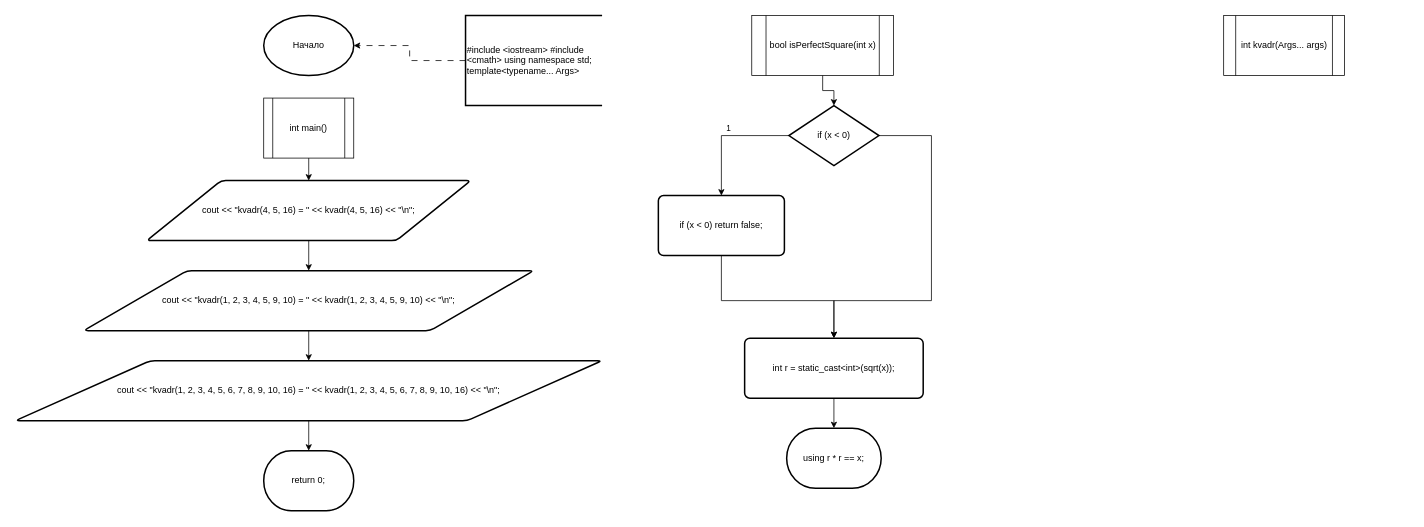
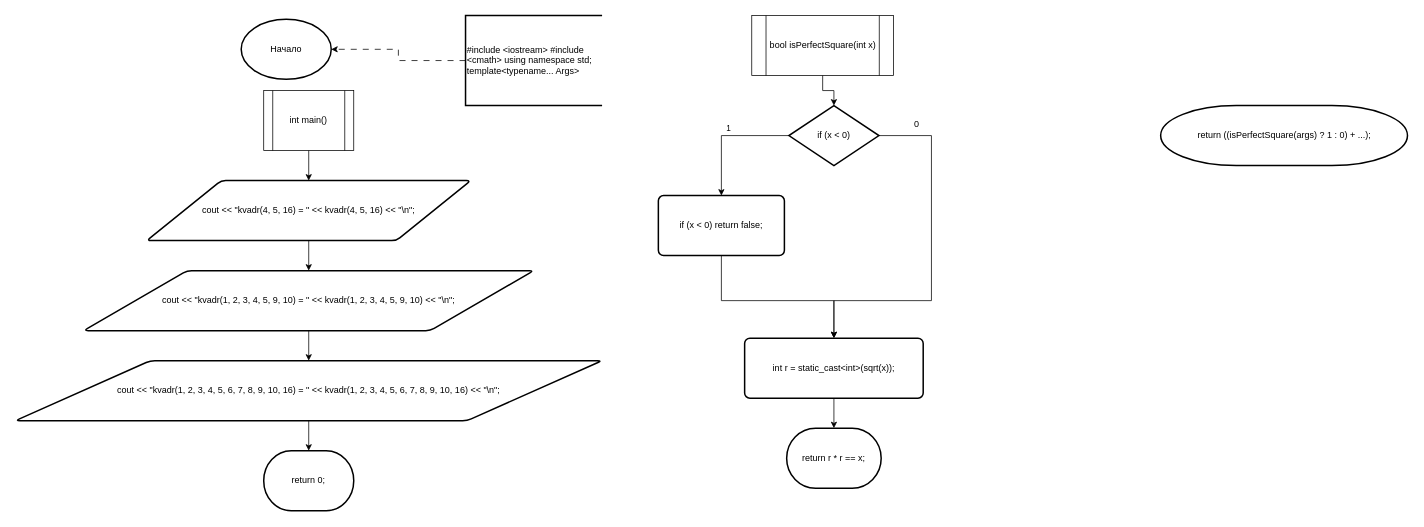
(309, 45) -> (286, 49)
(1284, 45) -> none
none -> (916, 124)
(309, 128) -> (309, 120)
none -> (1284, 135)
(834, 458) -> (834, 458)
